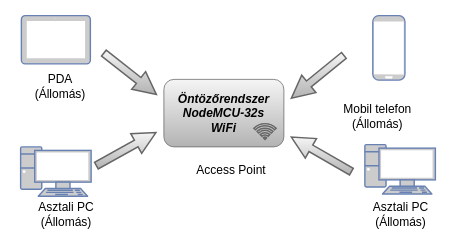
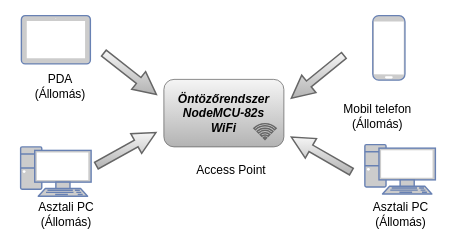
(224, 113) -> (224, 113)
